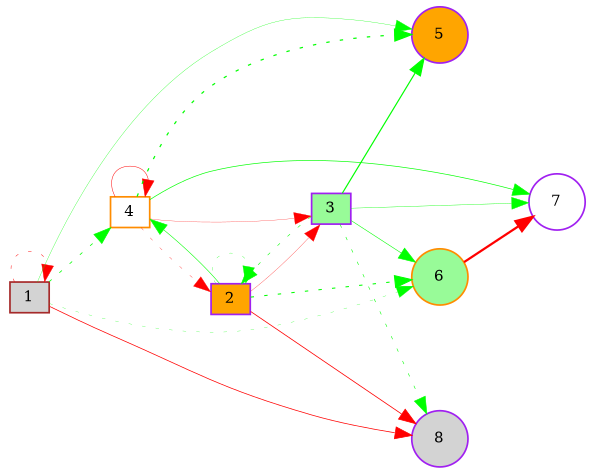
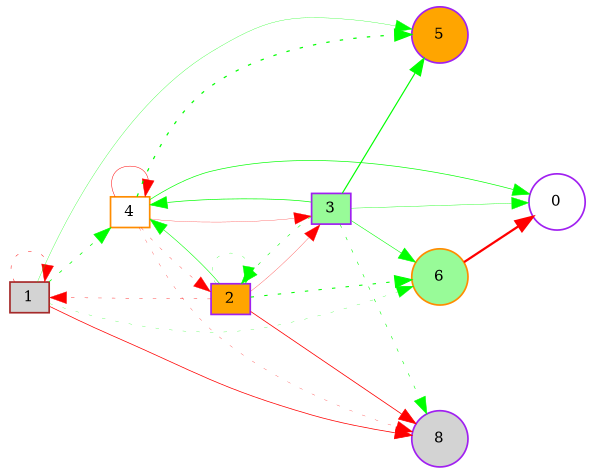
none -> (239, 199)
(557, 202) -> (557, 202)
none -> (139, 298)
none -> (245, 356)
